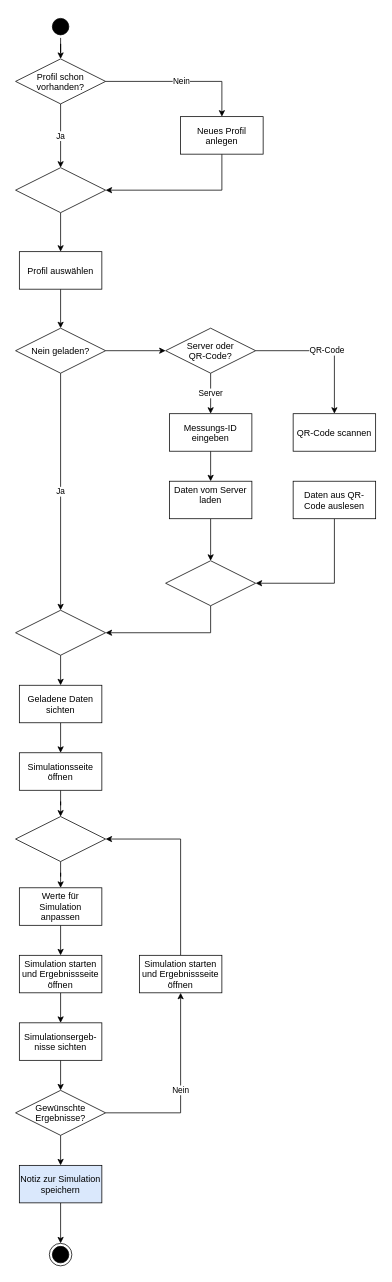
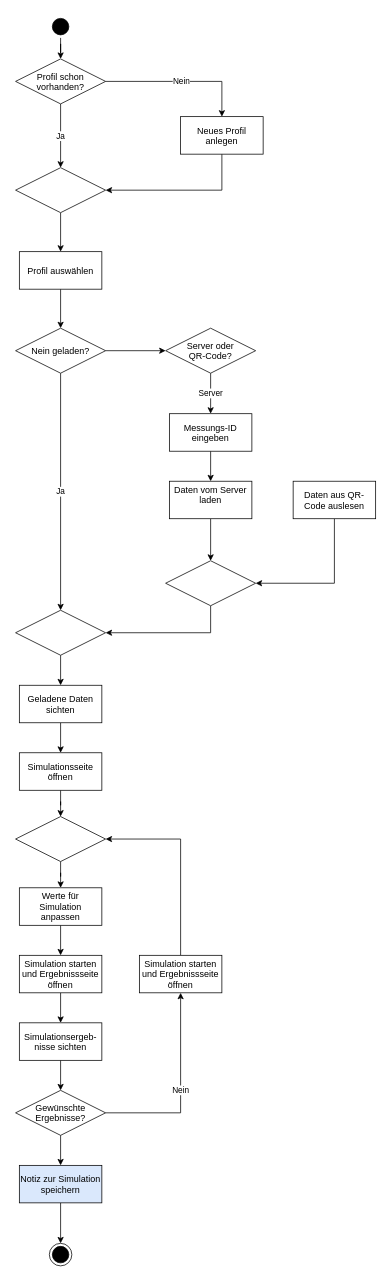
(324, 351) -> none
(334, 432) -> none
